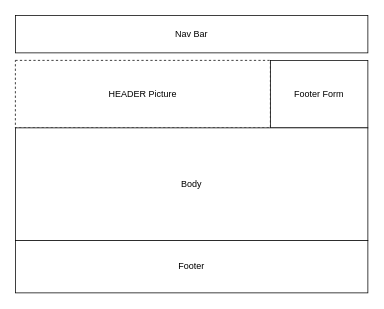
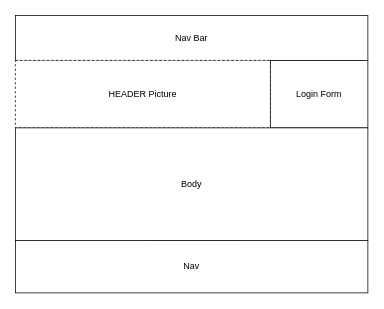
(192, 34) -> (192, 38)
(319, 94) -> (319, 94)
(192, 267) -> (192, 267)
